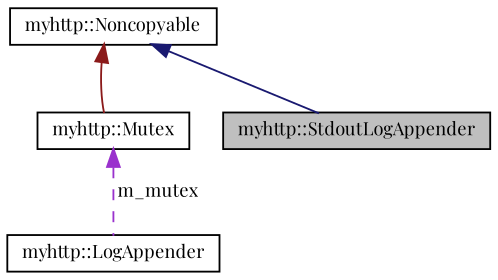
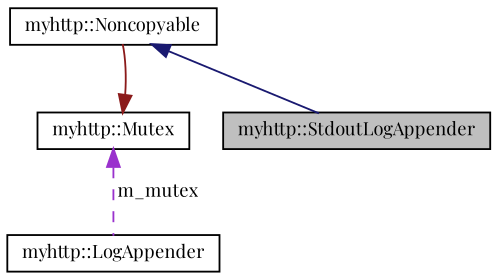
(101, 88) -> (126, 69)
